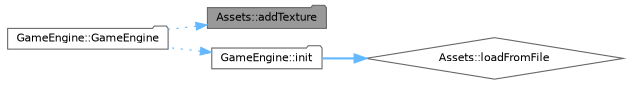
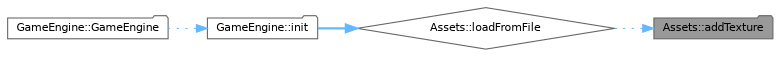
(182, 28) -> (629, 28)
